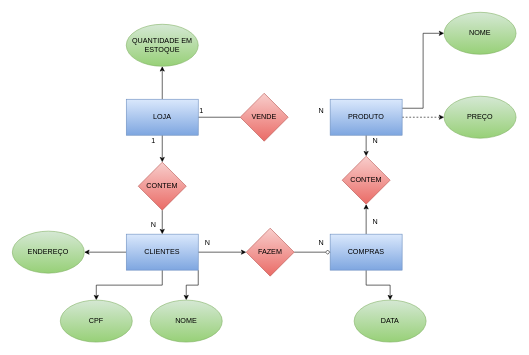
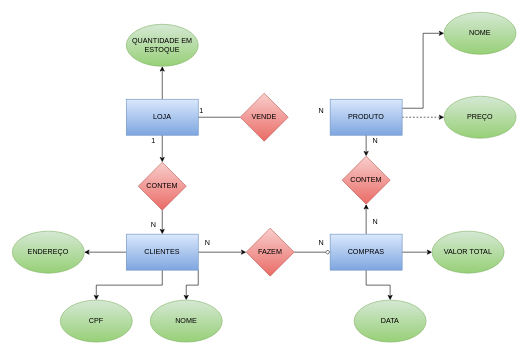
none -> (426, 252)
none -> (468, 252)
